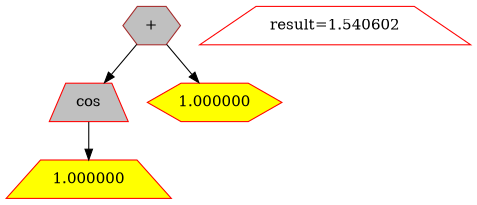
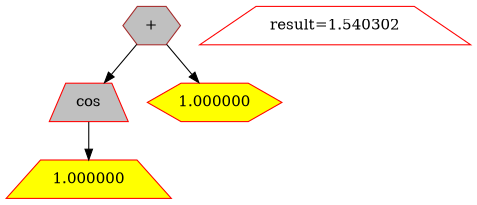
(335, 26) -> (335, 26)
